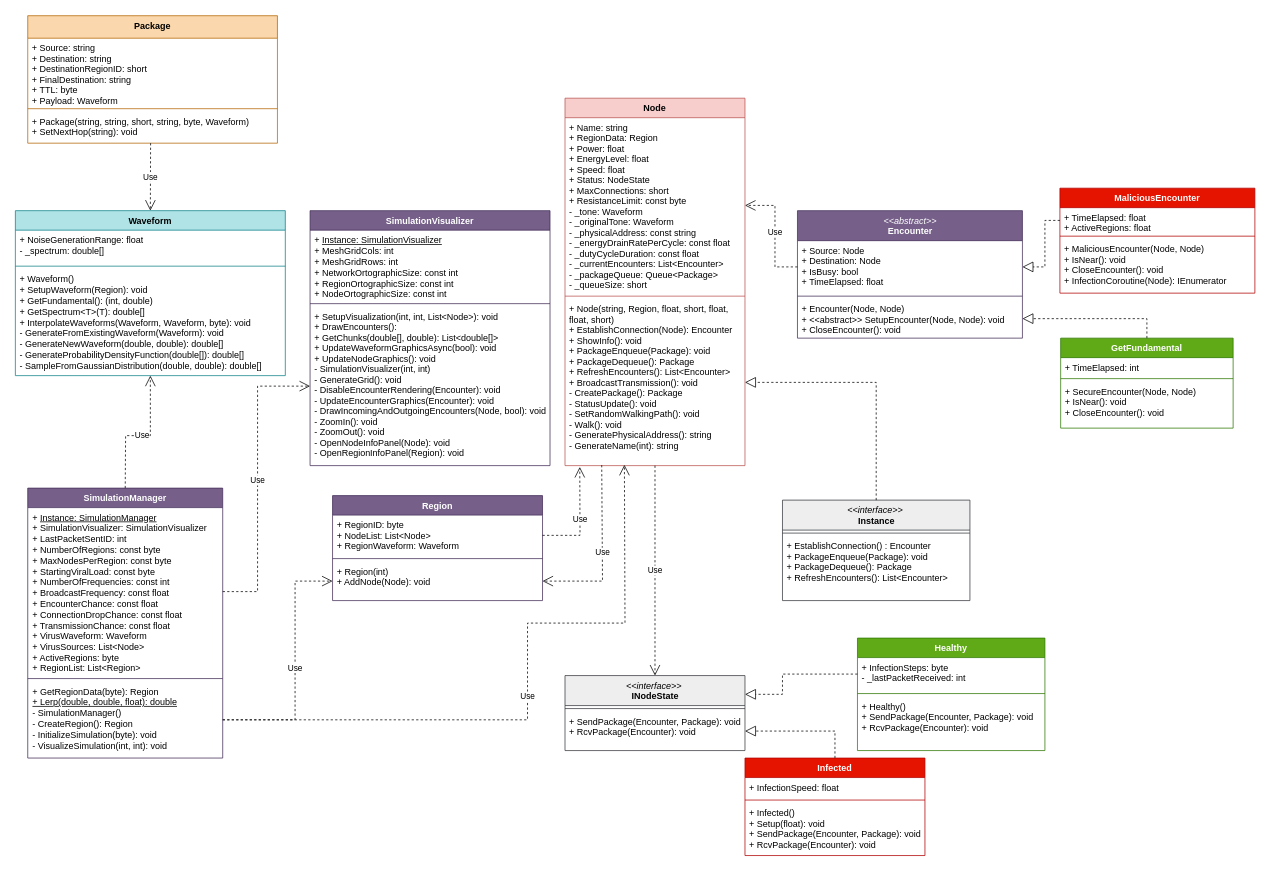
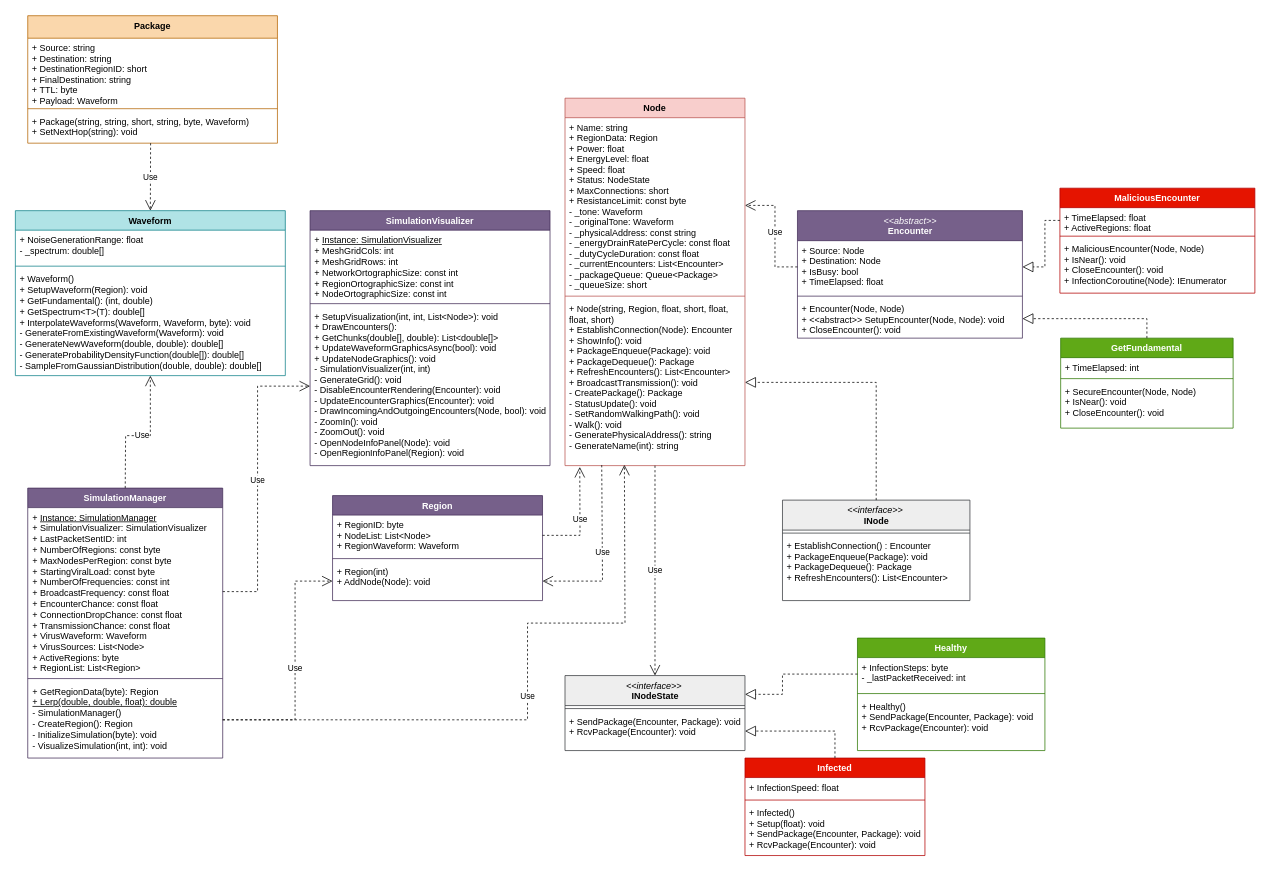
(877, 516) -> (877, 516)
